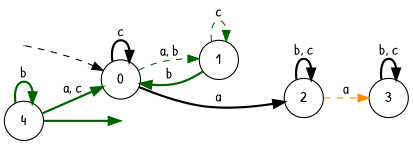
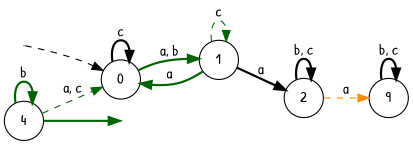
(162, 62) -> (162, 62)
(170, 75) -> (170, 75)
(389, 98) -> (389, 98)
(67, 102) -> (67, 102)
(205, 106) -> (256, 77)
